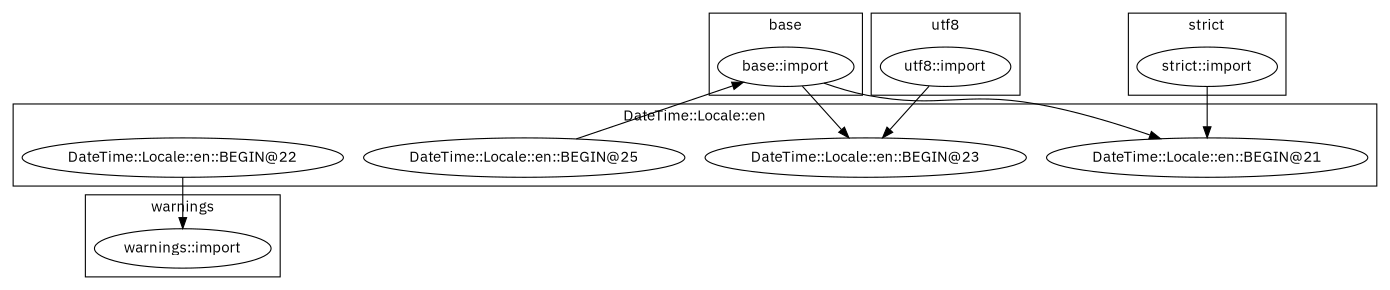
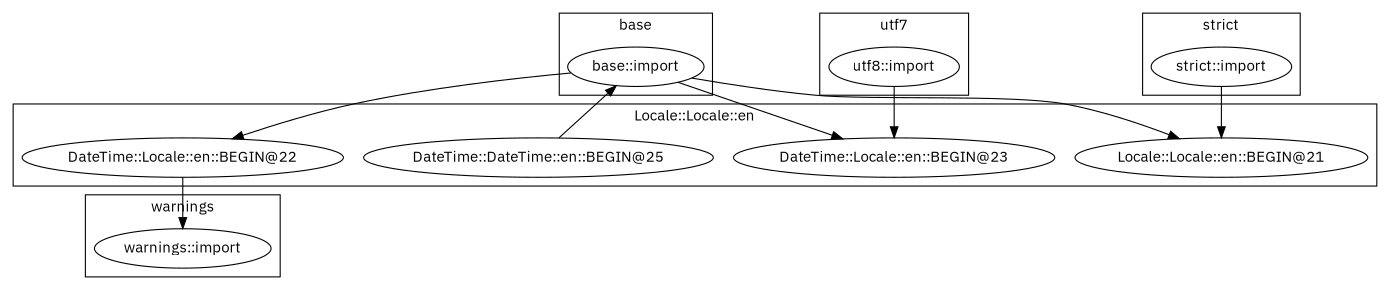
(946, 26) -> (894, 26)
none -> (405, 94)
(695, 117) -> (695, 117)
(524, 158) -> (538, 158)
(1207, 158) -> (1221, 158)
